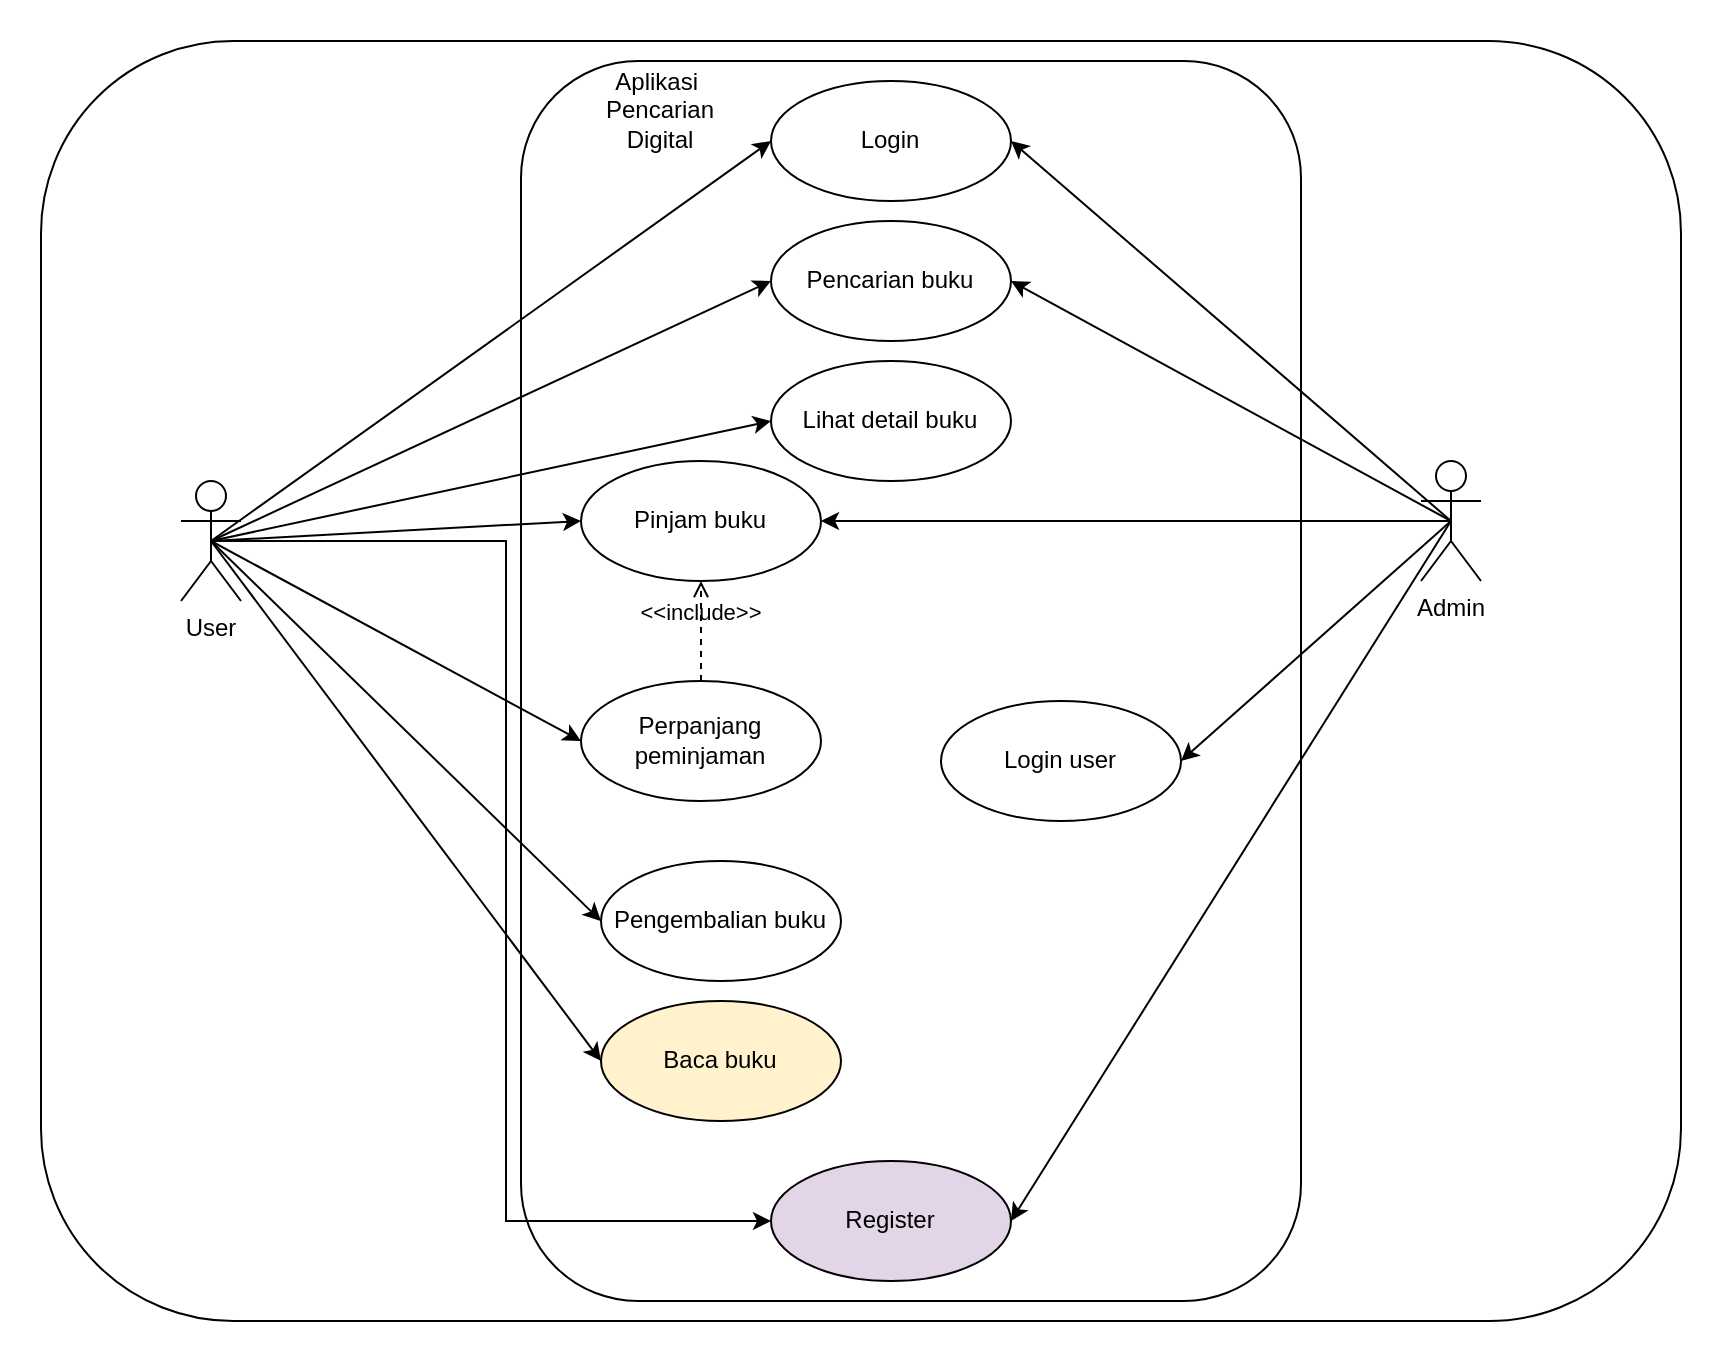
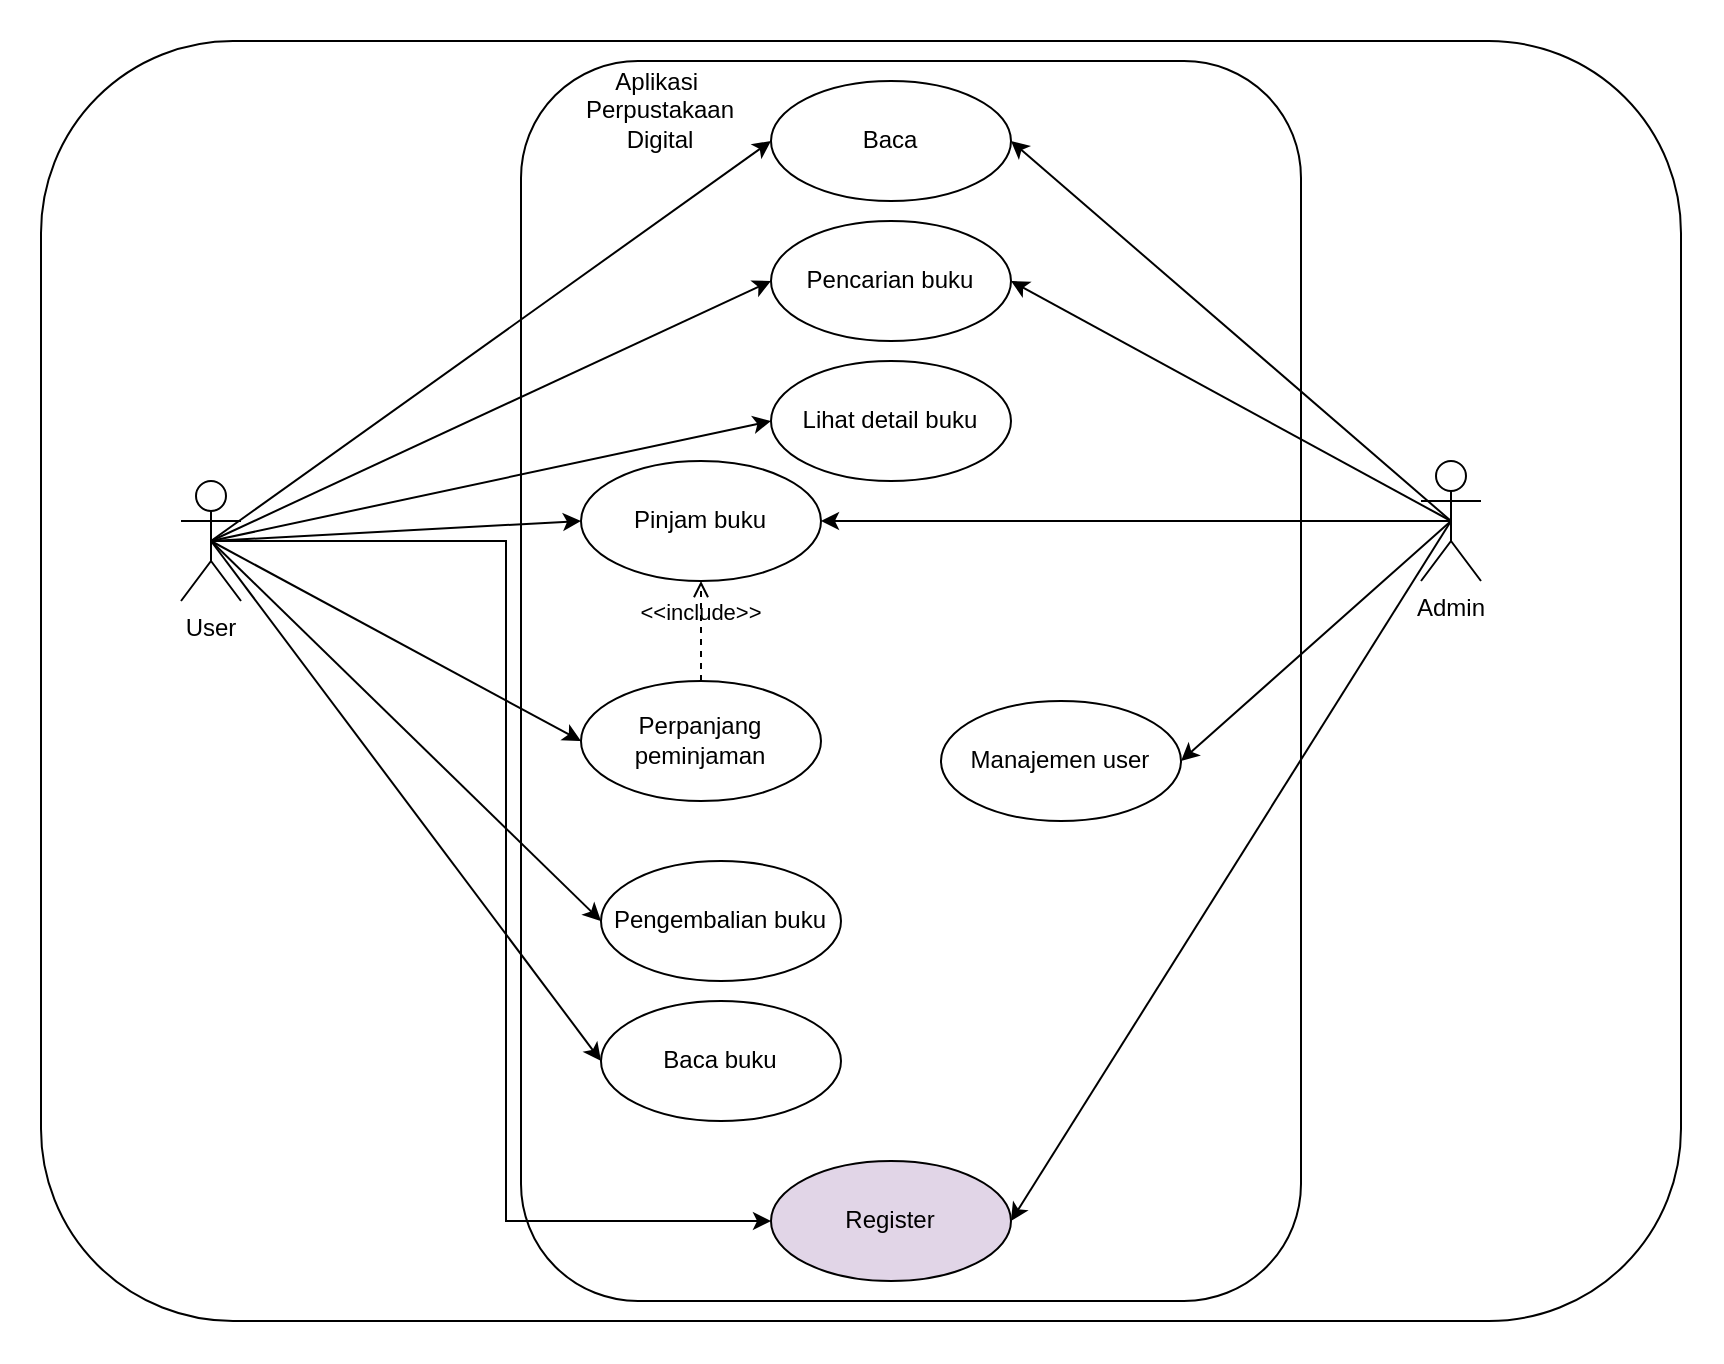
(661, 111) -> (661, 111)
(891, 141) -> (891, 141)
(1061, 761) -> (1061, 761)
(721, 1061) -> (721, 1061)
